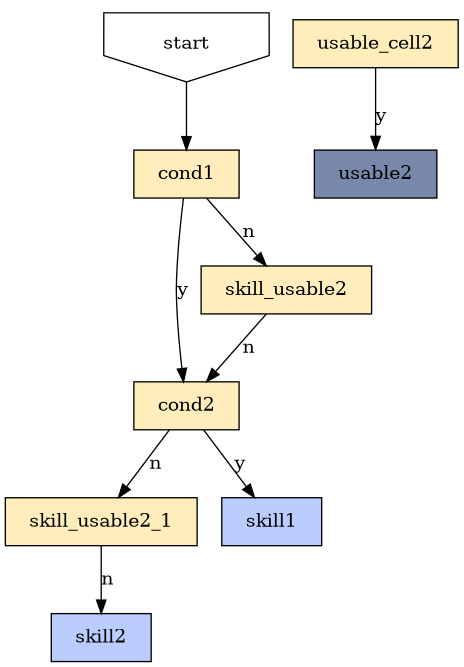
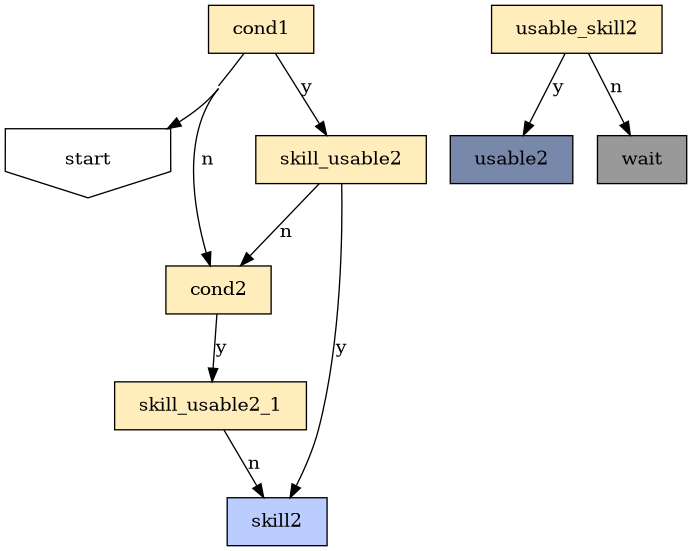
(376, 44) -> (577, 29)
(186, 109) -> (231, 70)
none -> (642, 160)
(249, 232) -> (307, 87)
(183, 290) -> (208, 160)
none -> (335, 337)
(156, 464) -> (222, 348)
(272, 522) -> none
